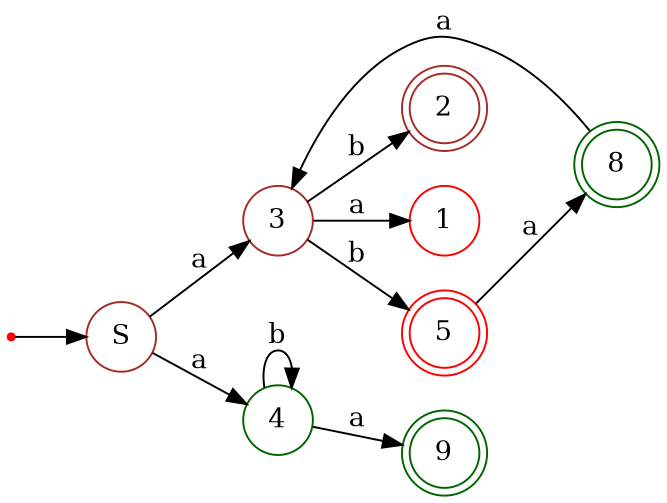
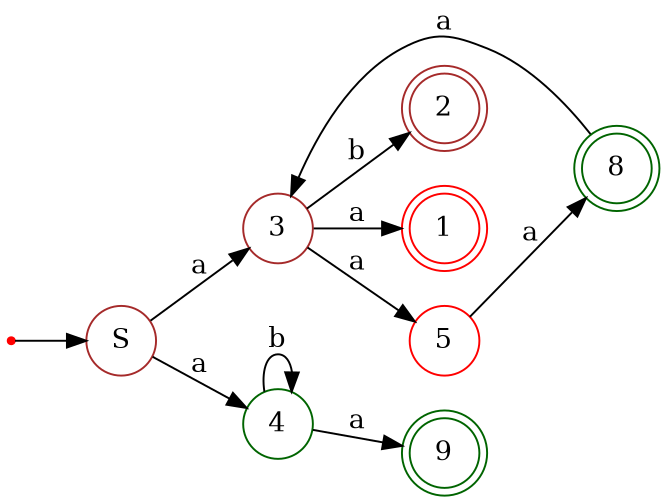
(445, 221) -> (445, 228)
(357, 255) -> (357, 262)
(445, 333) -> (445, 341)
